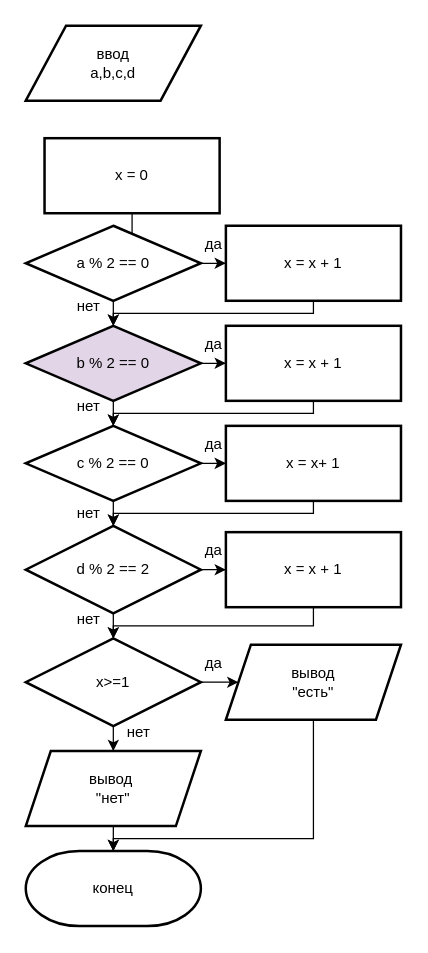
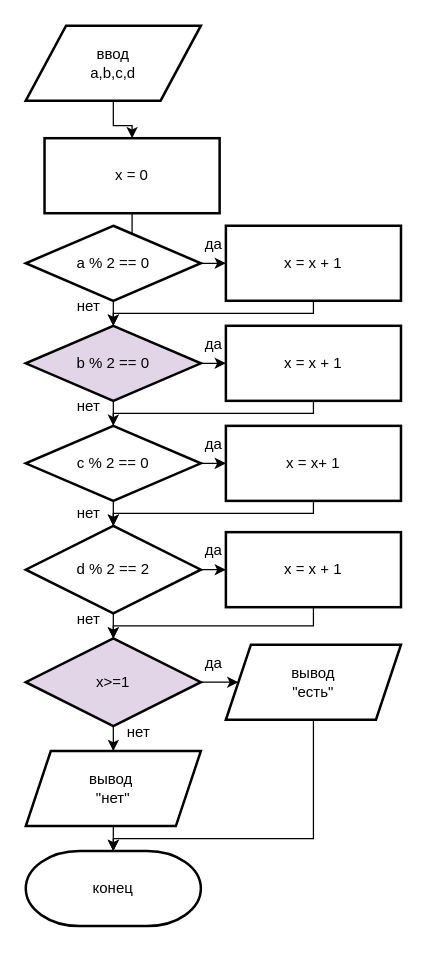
none -> (113, 124)
(113, 418) -> (113, 422)
(113, 682) -> (113, 682)
